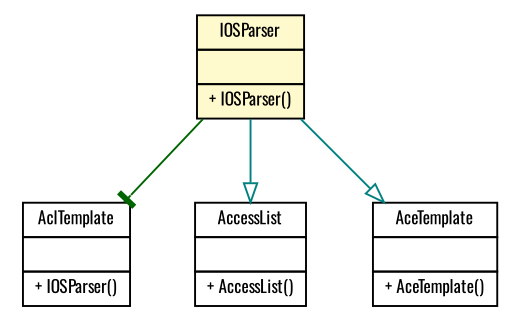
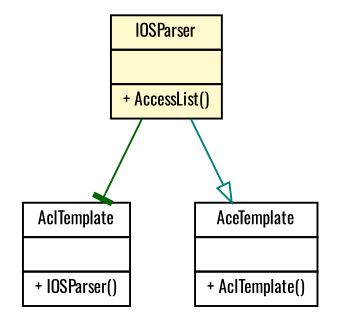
(251, 100) -> (166, 100)
(251, 254) -> none
(435, 288) -> (256, 288)
